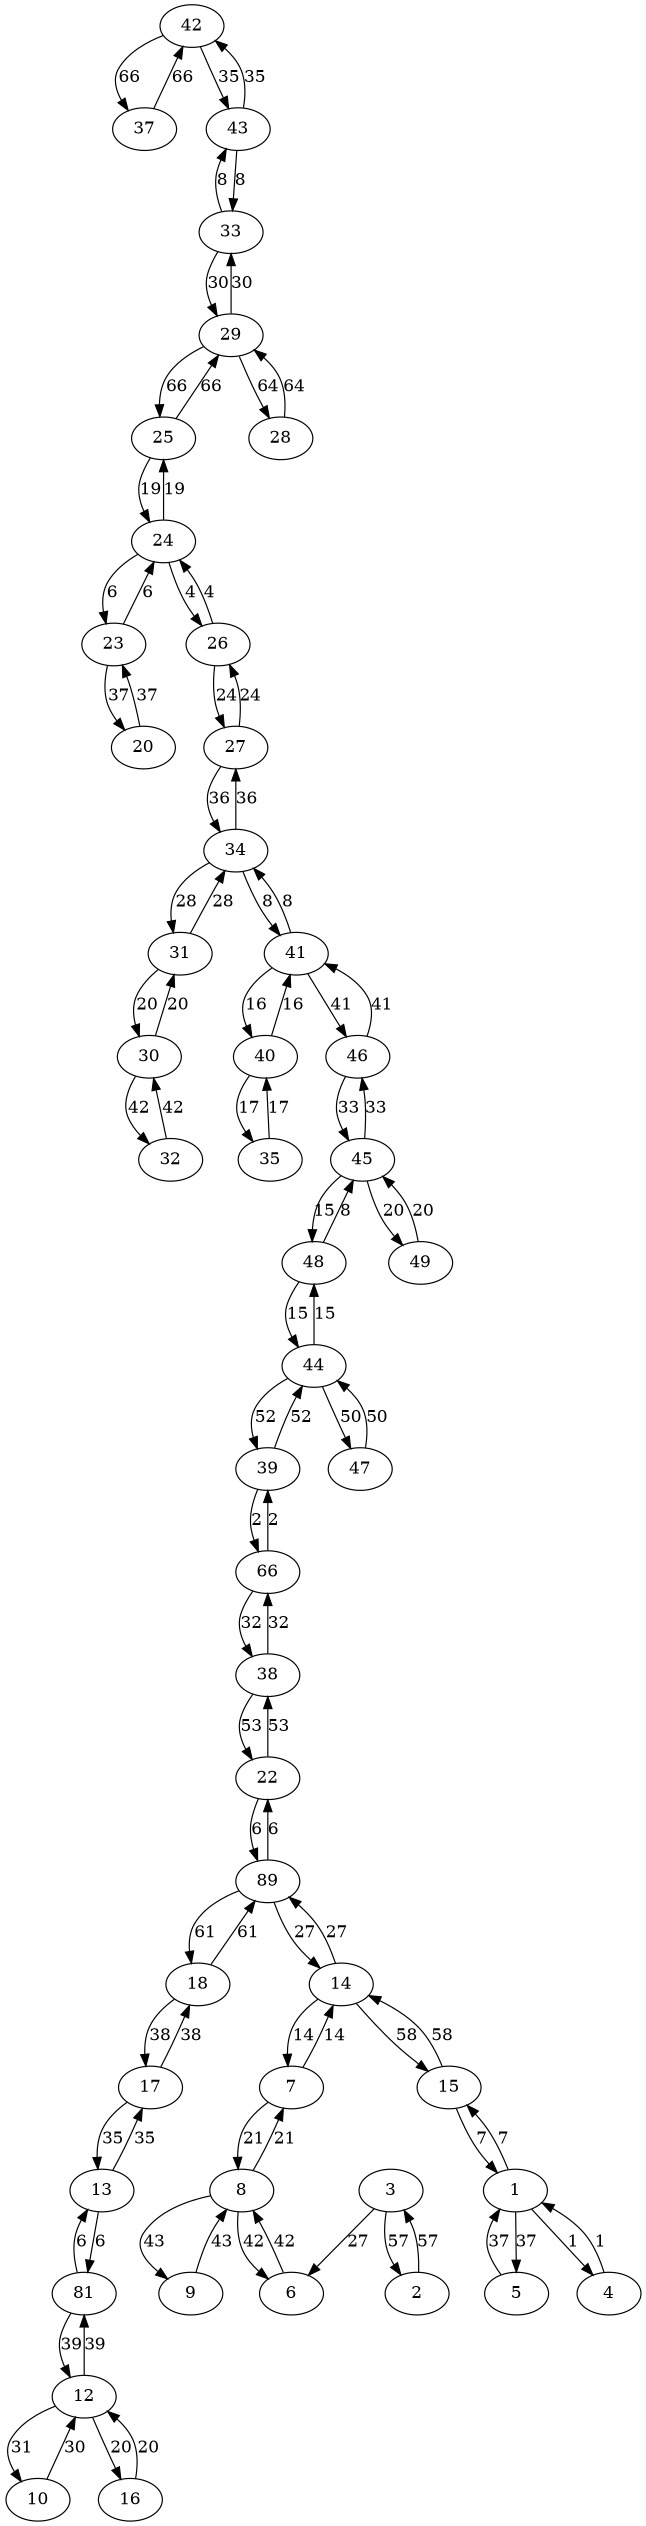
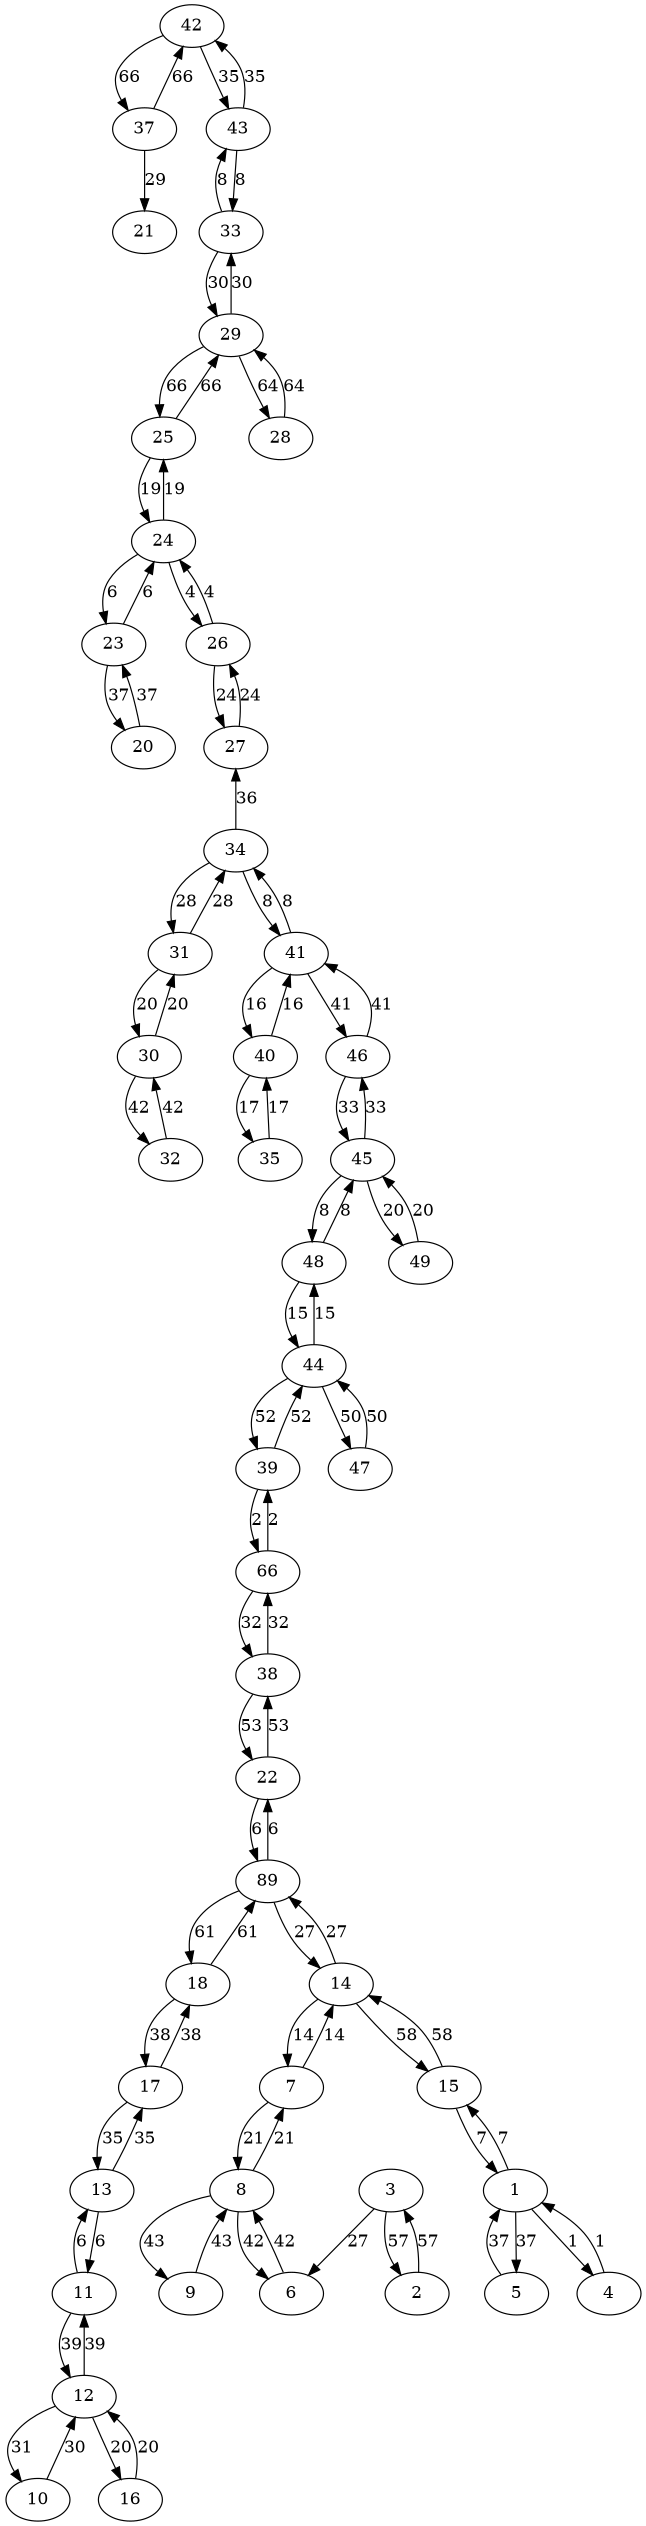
none -> (145, 232)
(208, 793) -> none
(325, 1211) -> (325, 1211)
(84, 2294) -> (84, 2294)
